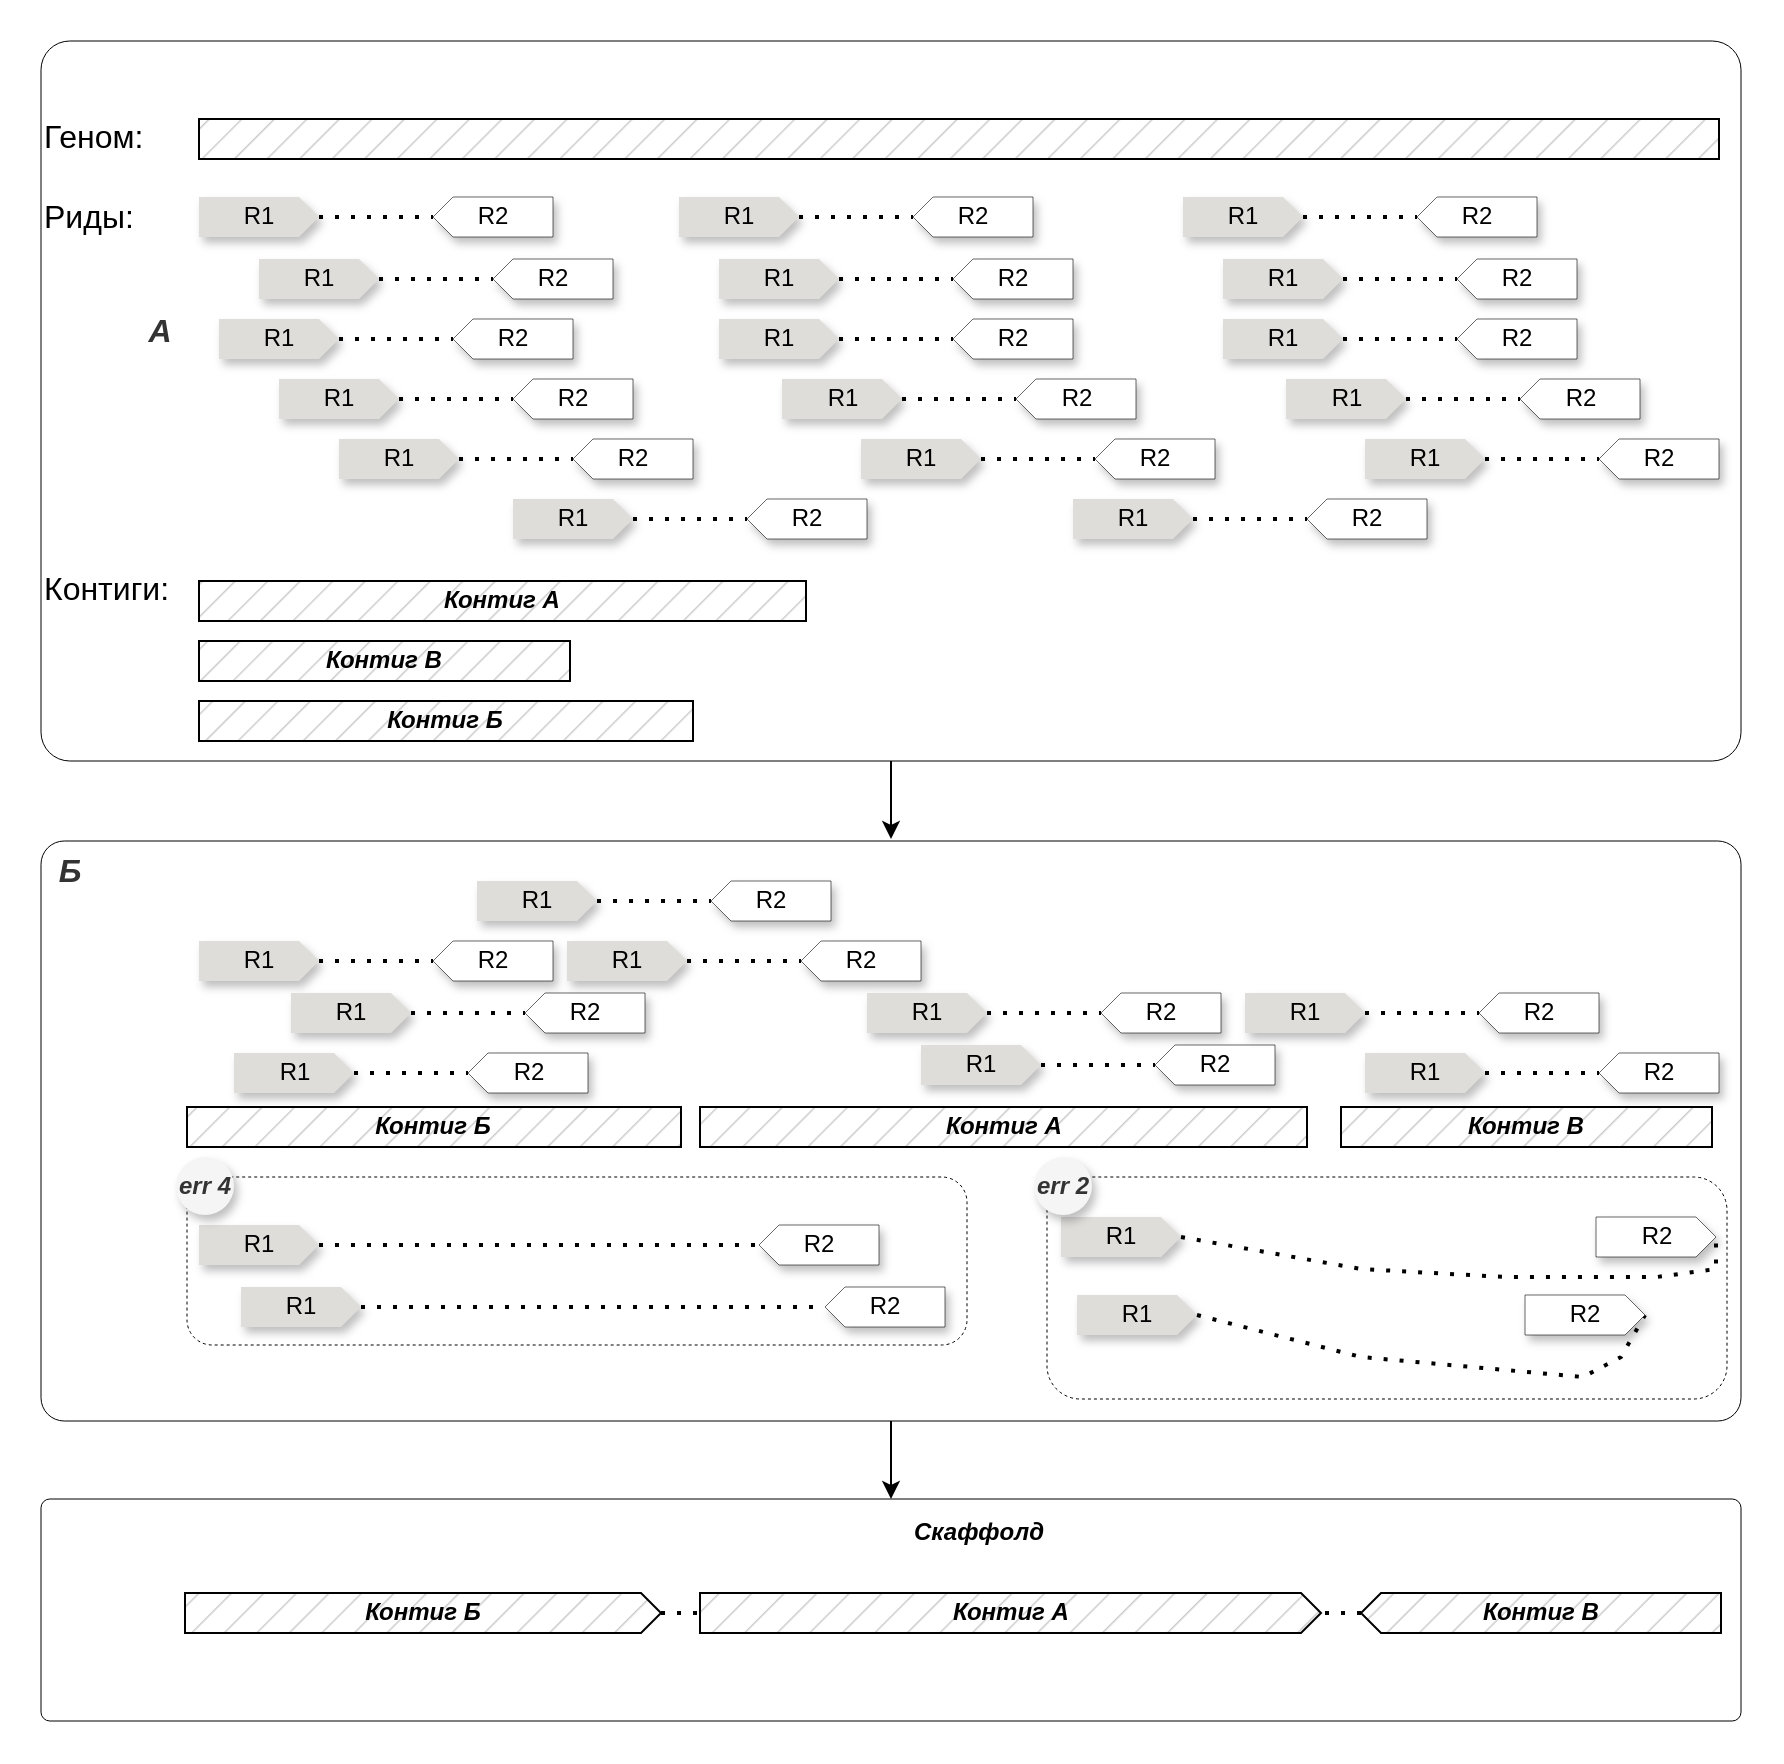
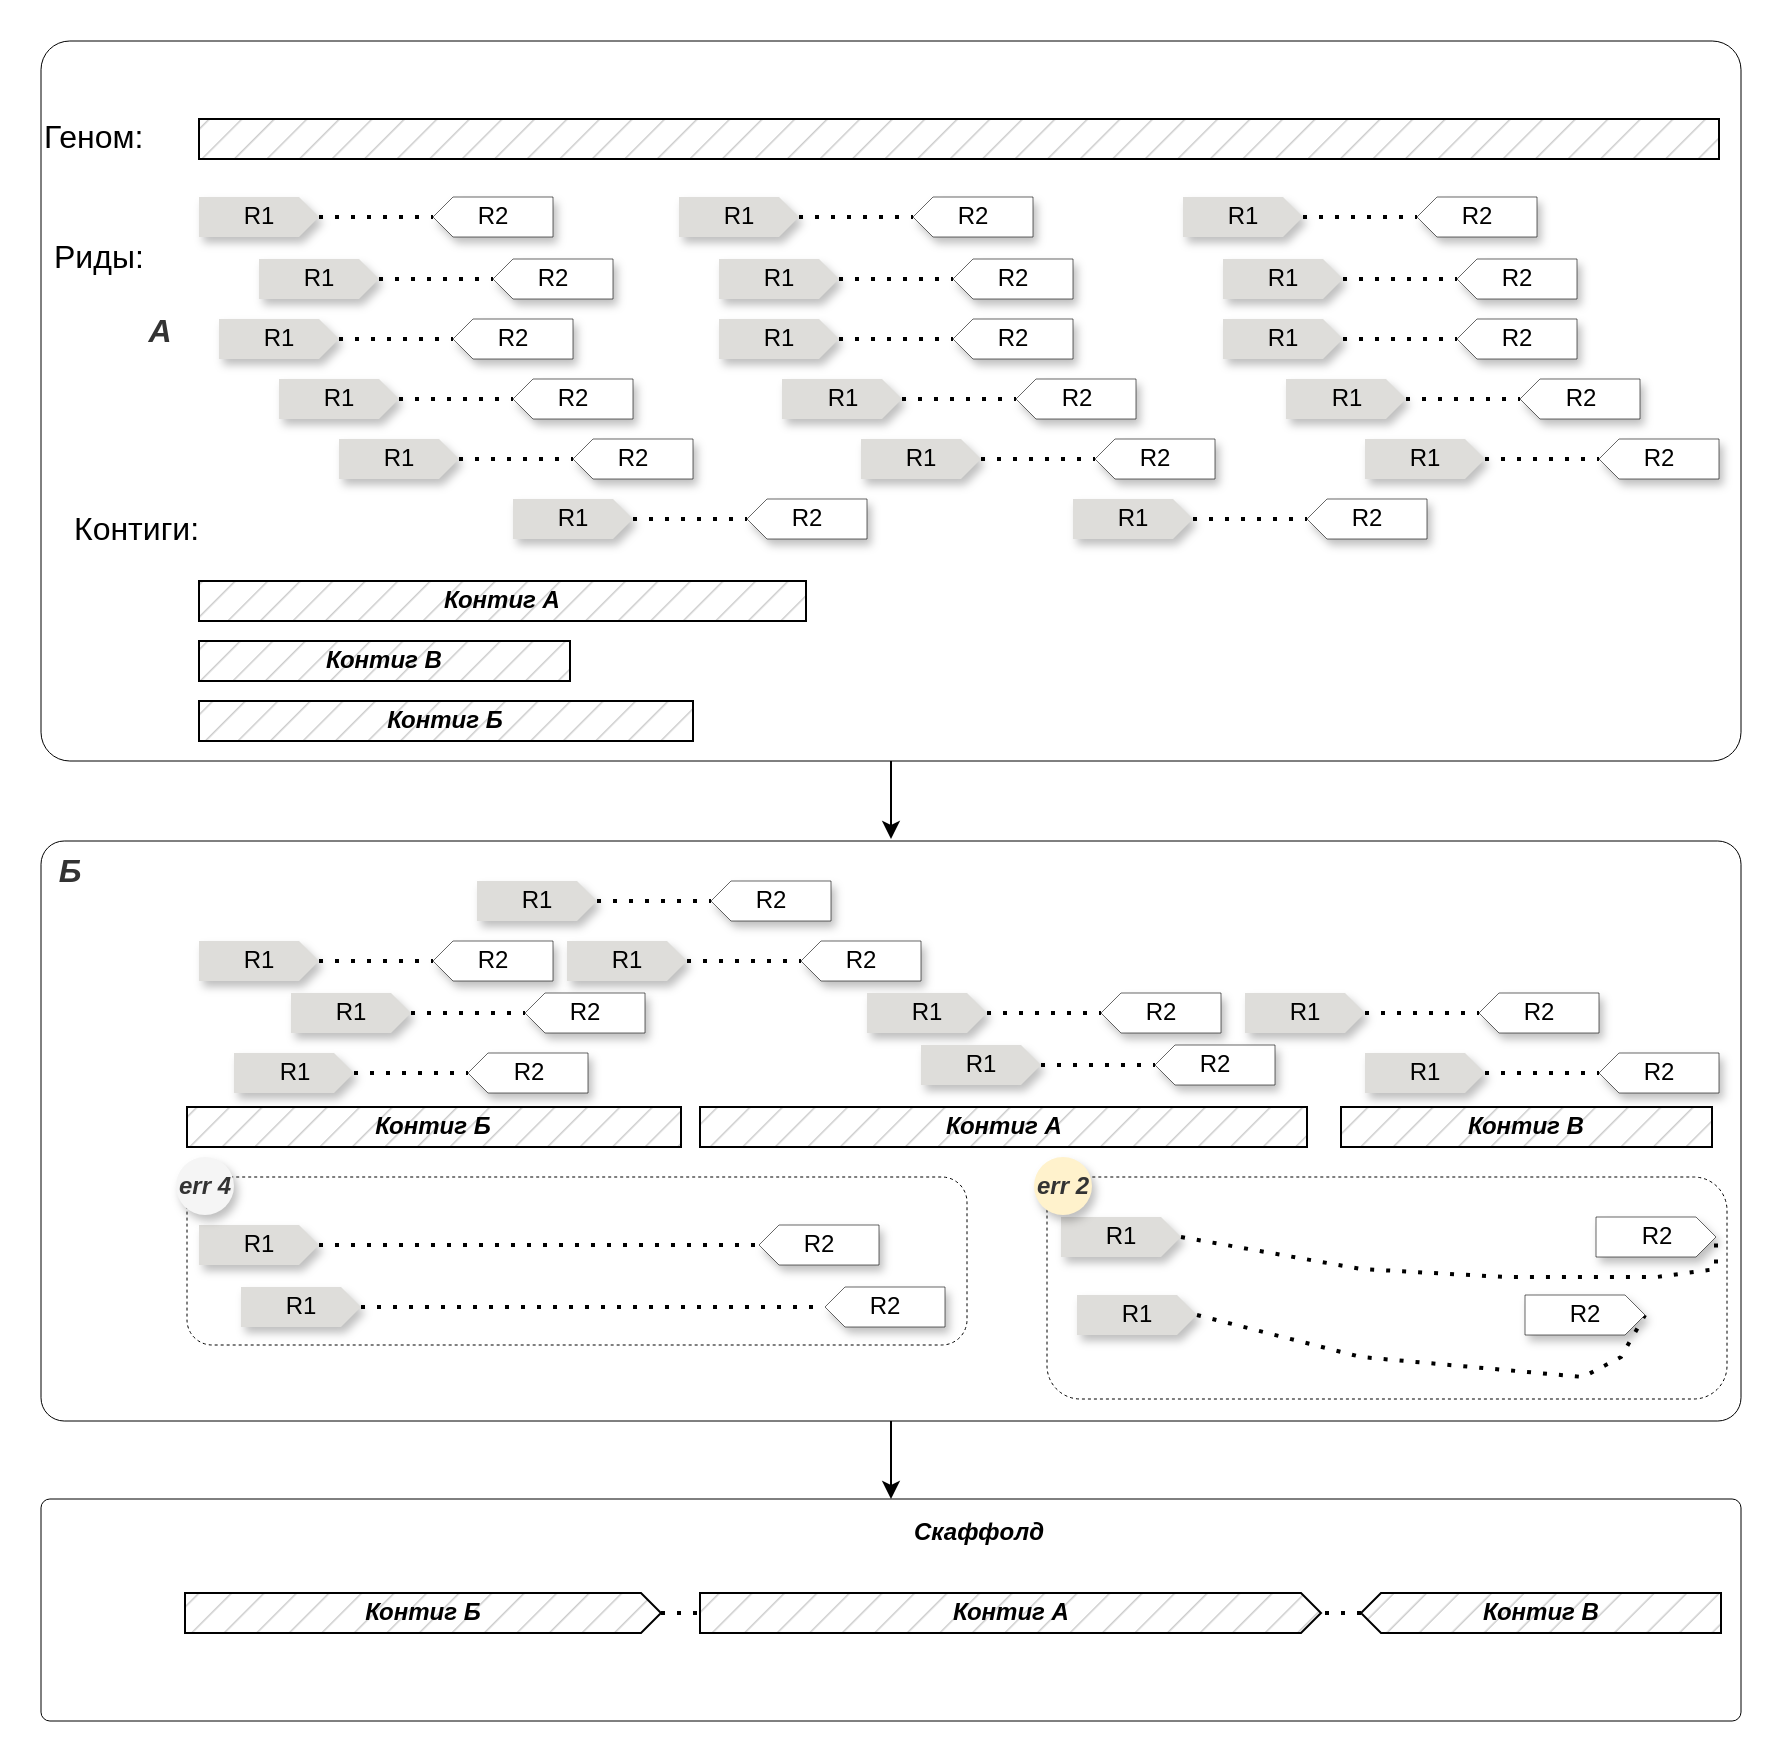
(101, 217) -> (111, 257)
(111, 589) -> (141, 529)
(1063, 1186) -> (1063, 1186)
